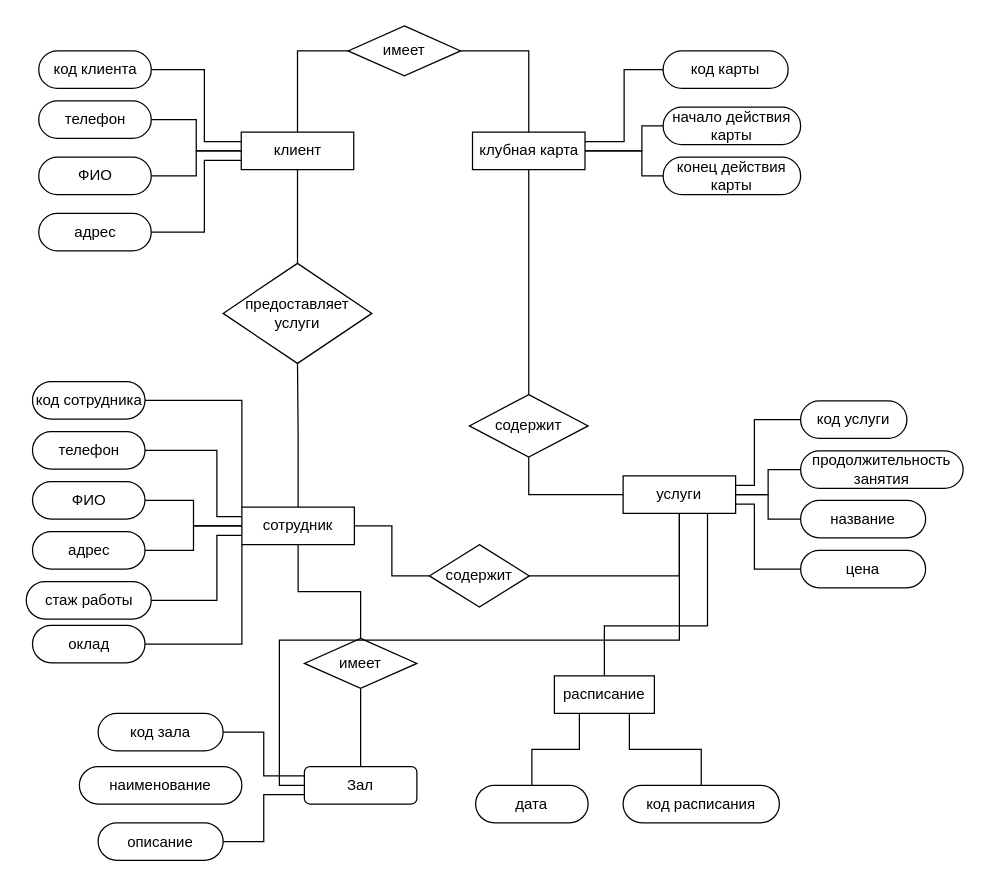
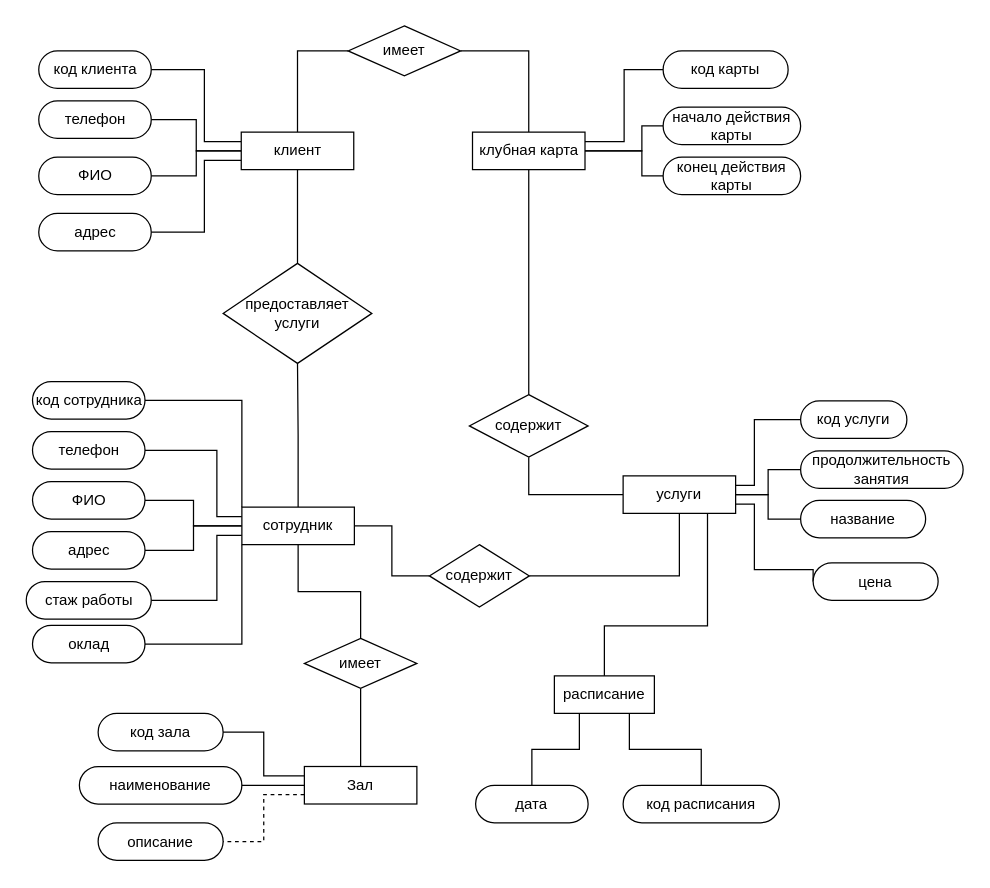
(863, 569) -> (876, 581)
(436, 640) -> (262, 785)
(361, 785) -> (361, 785)
(264, 819) -> (264, 819)
